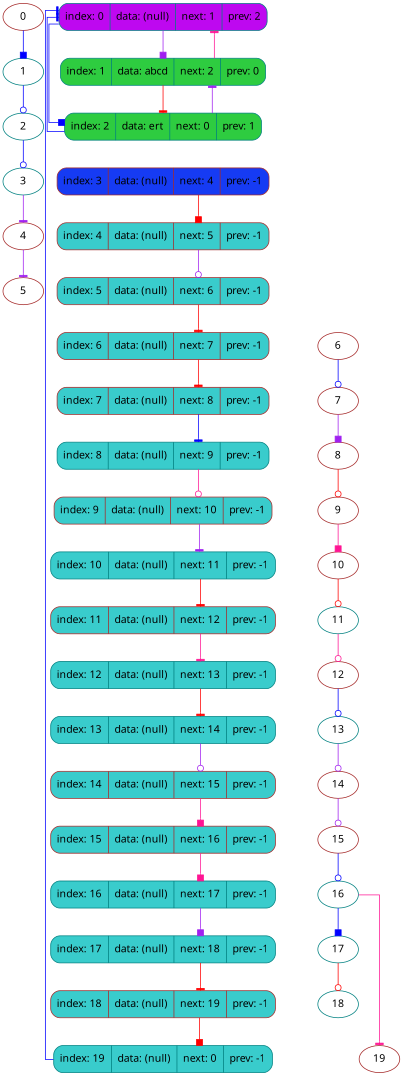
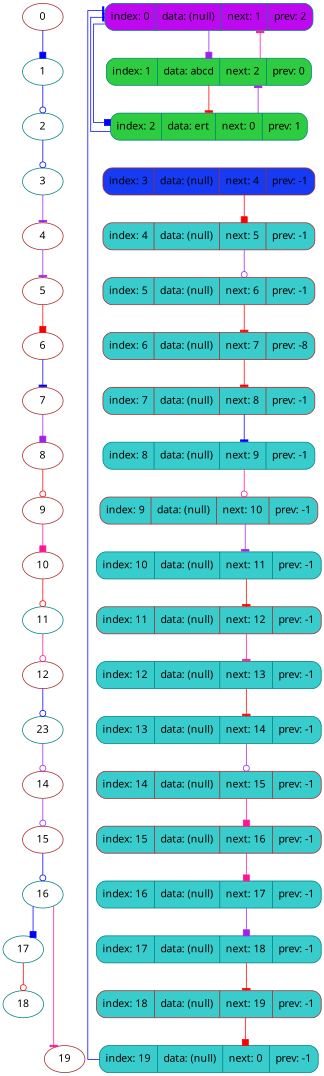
none -> (43, 315)
(245, 346) -> (290, 346)
(338, 370) -> (43, 372)
(338, 730) -> (43, 730)
